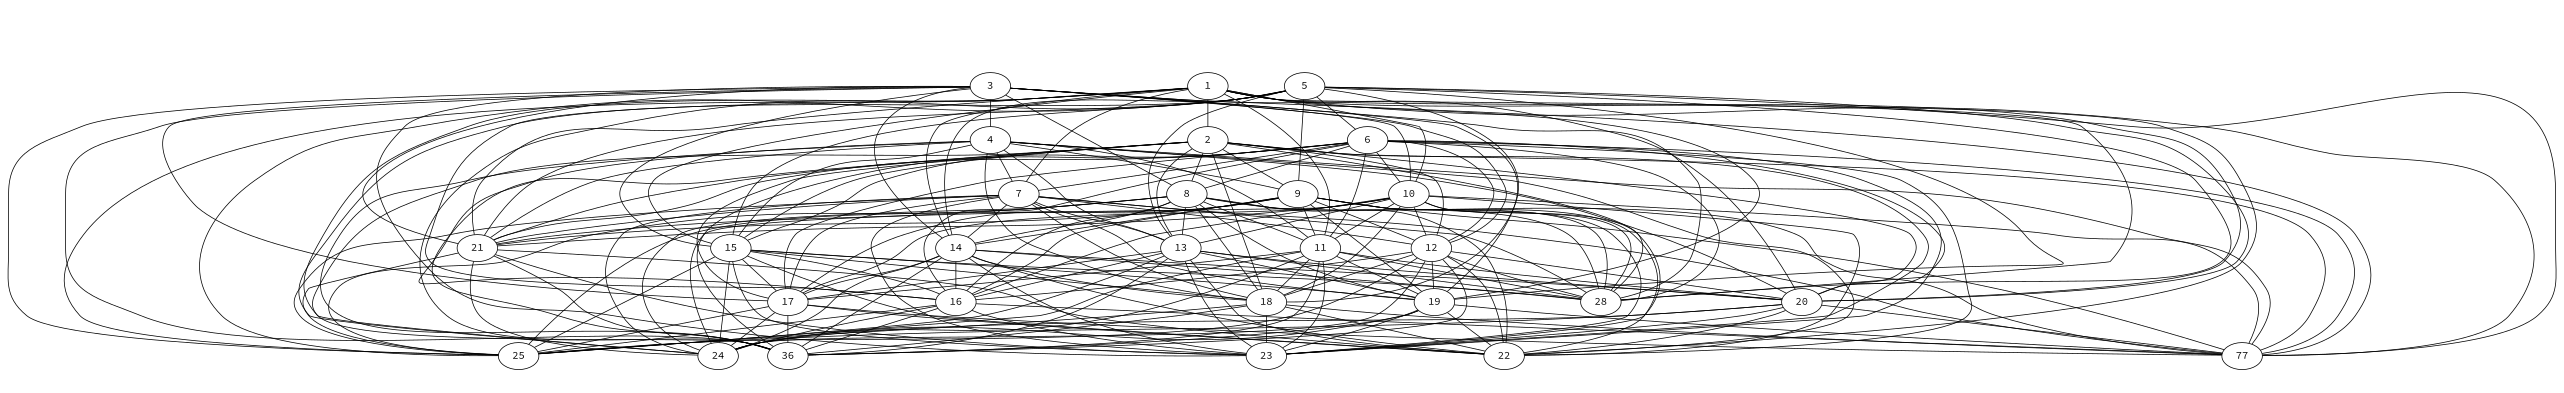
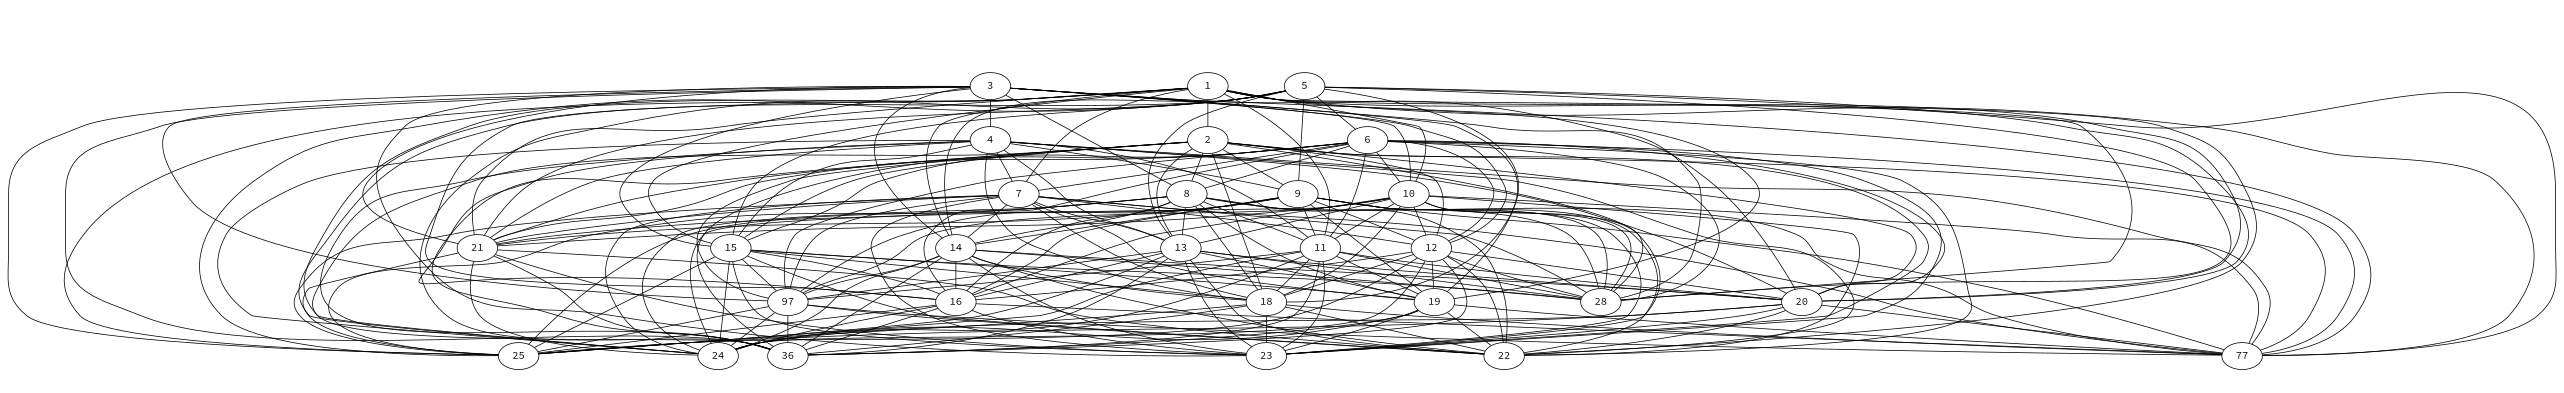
none -> (319, 179)
(1998, 215) -> none
(788, 302) -> (788, 302)
